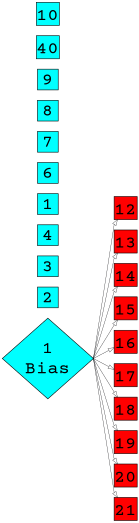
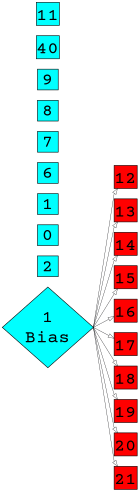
(48, 14) -> (48, 14)
(48, 235) -> (48, 235)
(48, 266) -> none
